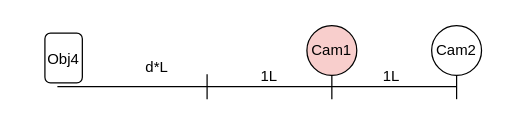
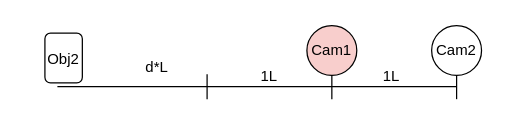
(63, 59) -> (63, 59)
